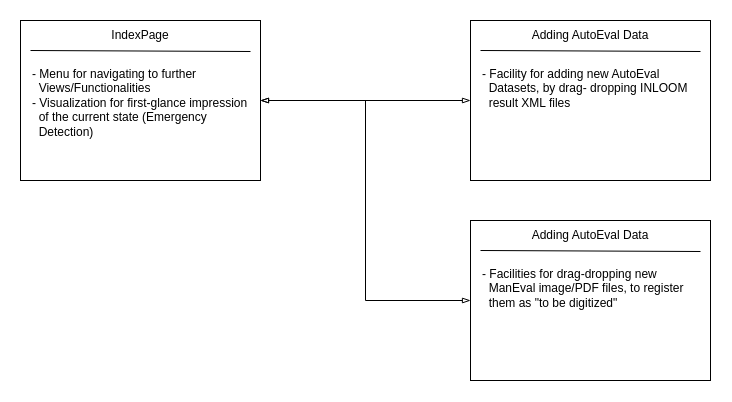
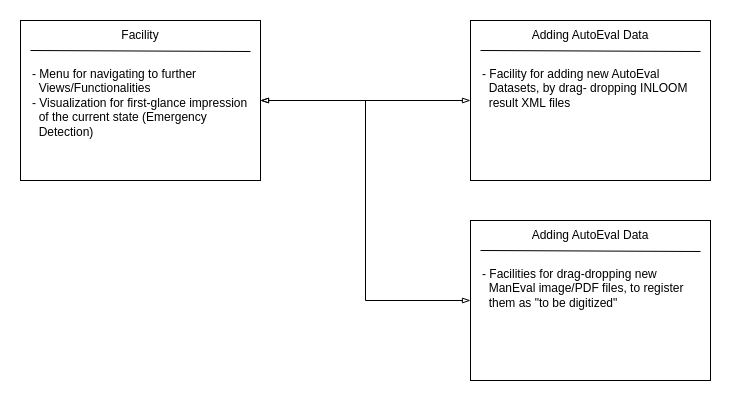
(141, 36) -> (141, 36)
